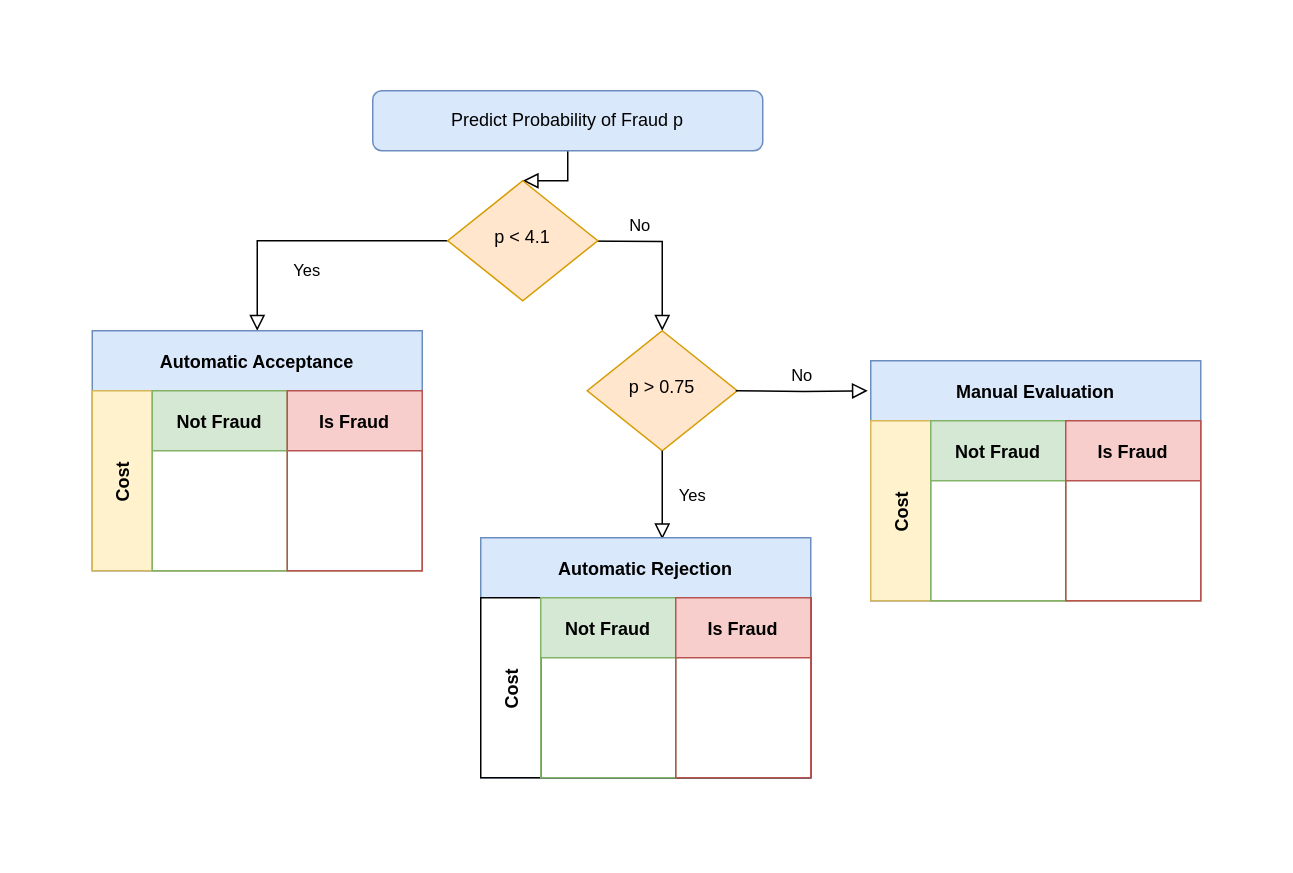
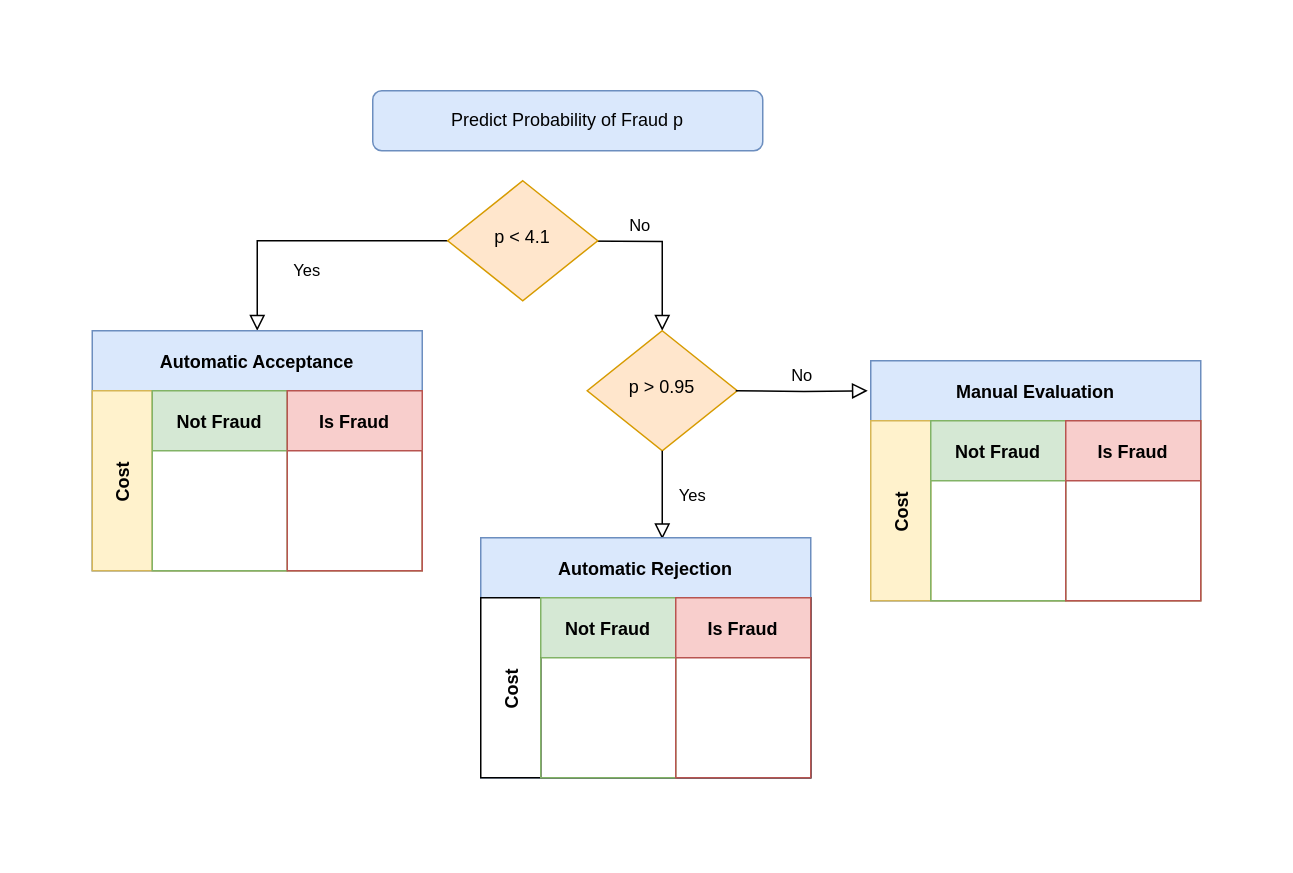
(568, 180) -> none
(662, 388) -> (662, 388)
